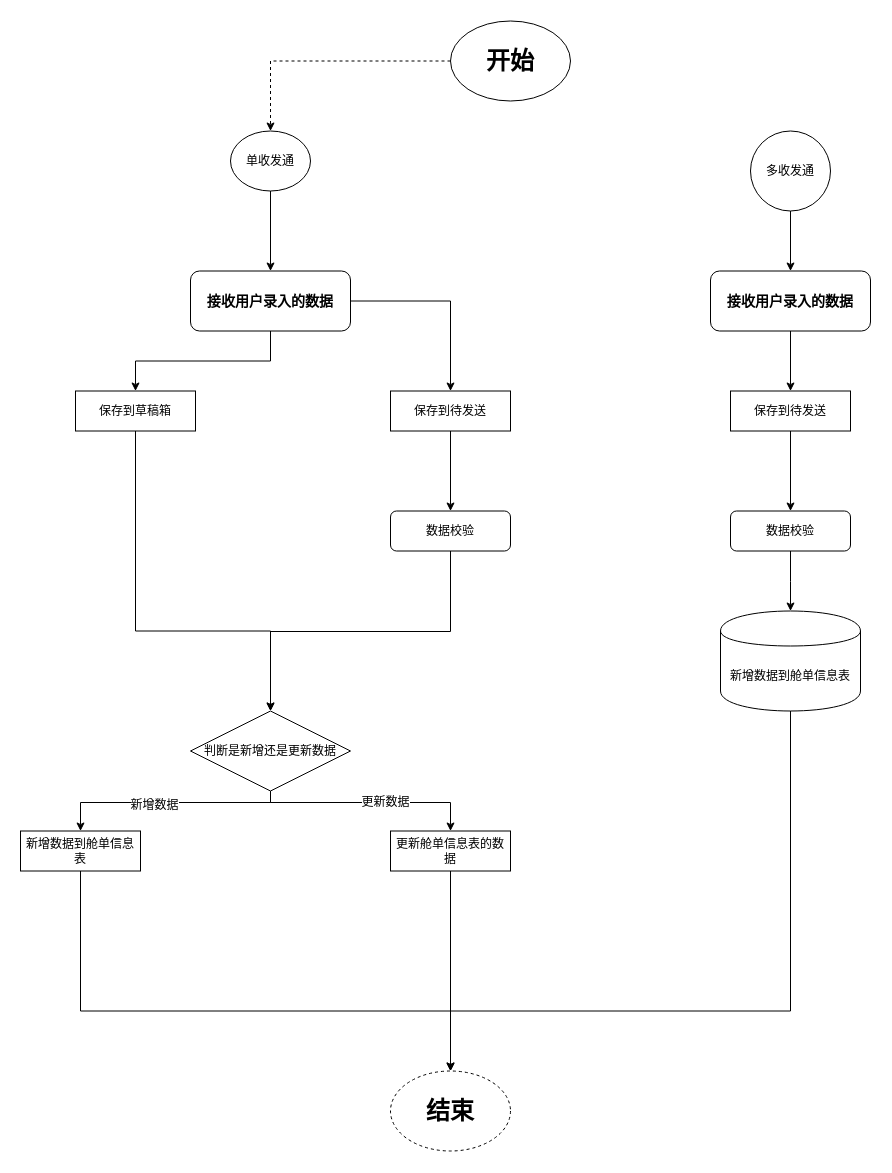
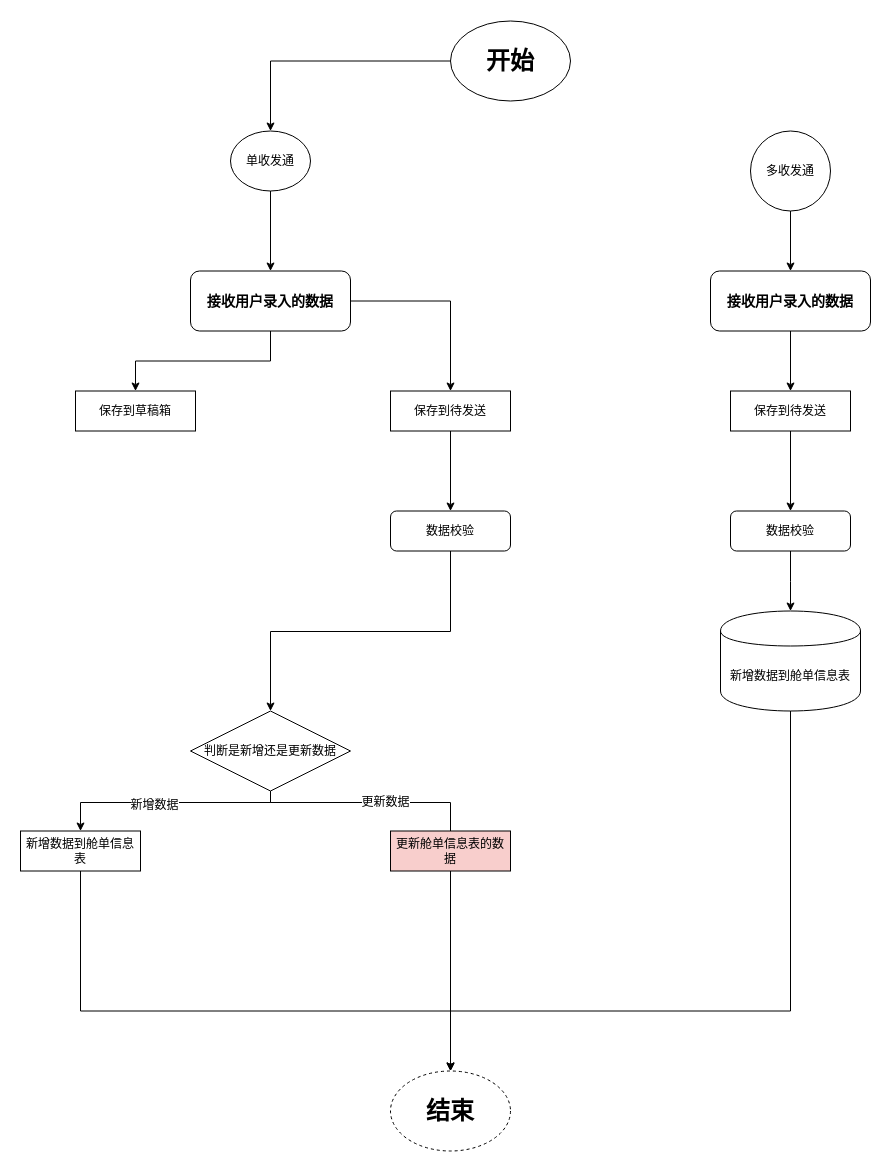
(330, 61) -> (330, 61)
(136, 597) -> none
(451, 823) -> (451, 825)
(451, 851) -> (451, 851)
(451, 1065) -> (451, 1065)
